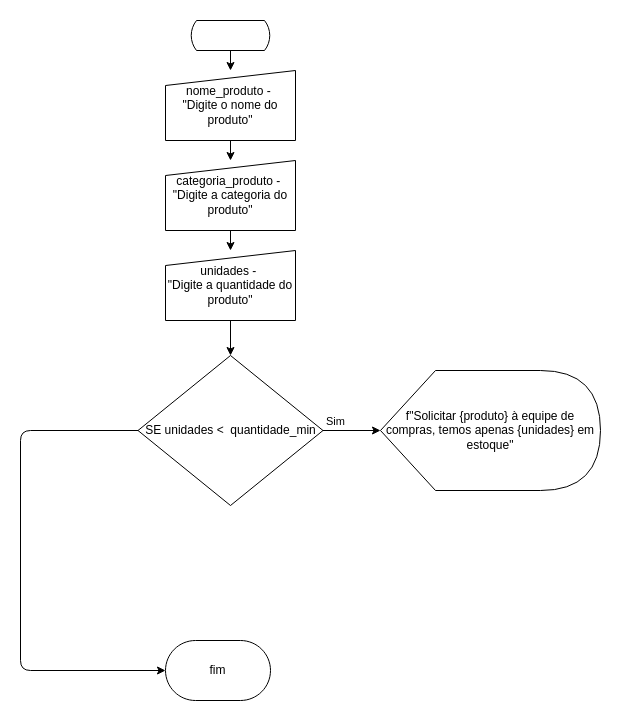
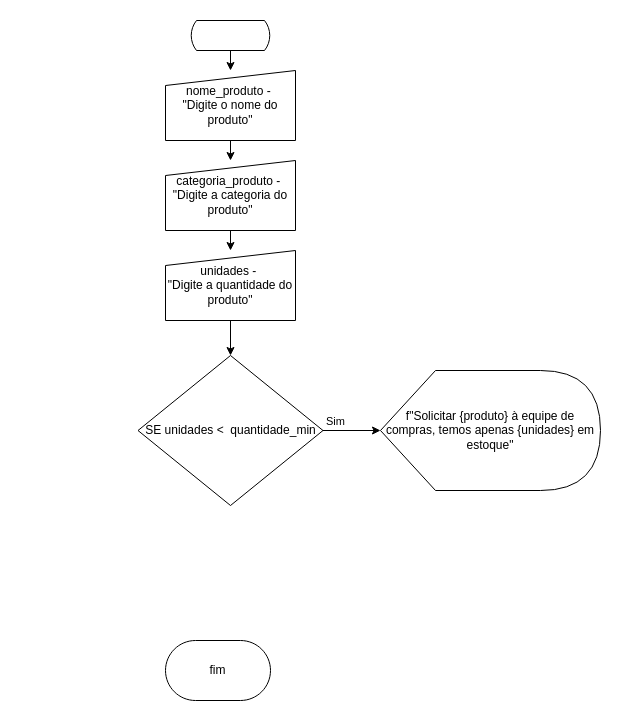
(21, 561) -> none
